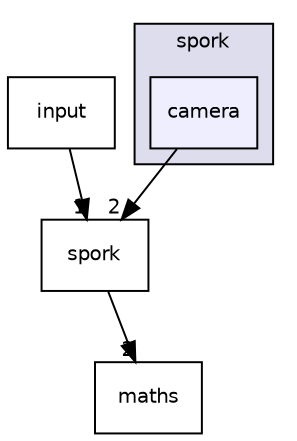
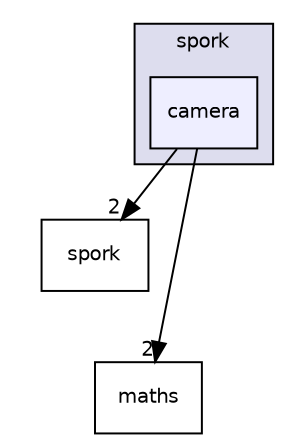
(61, 113) -> none
(118, 317) -> (178, 246)
